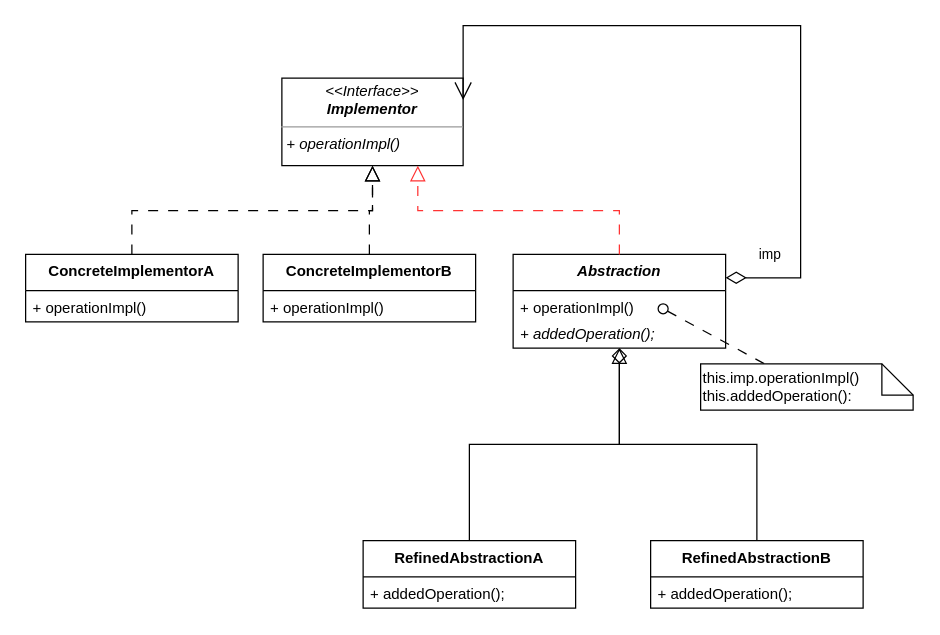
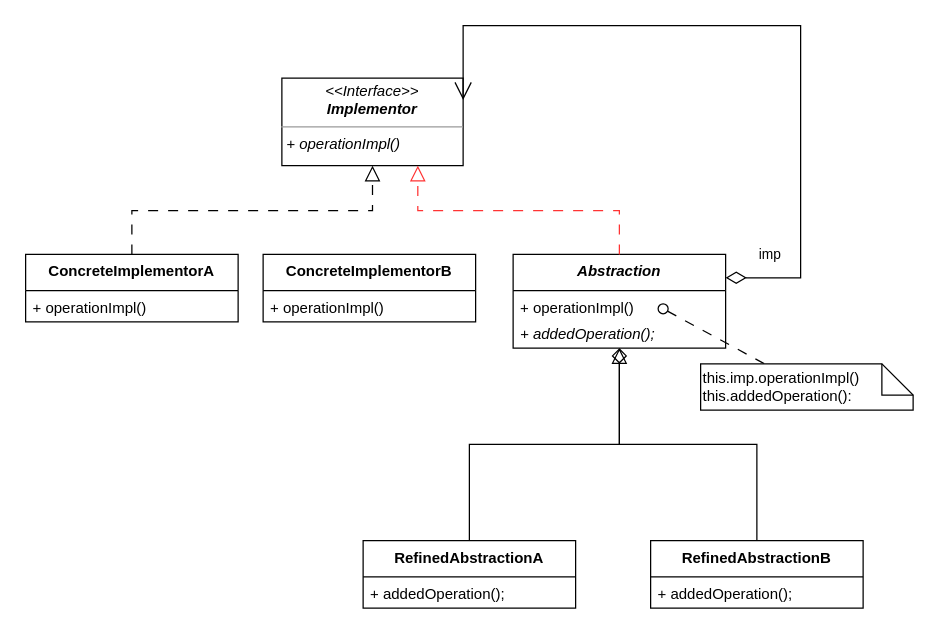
(369, 234) -> none
